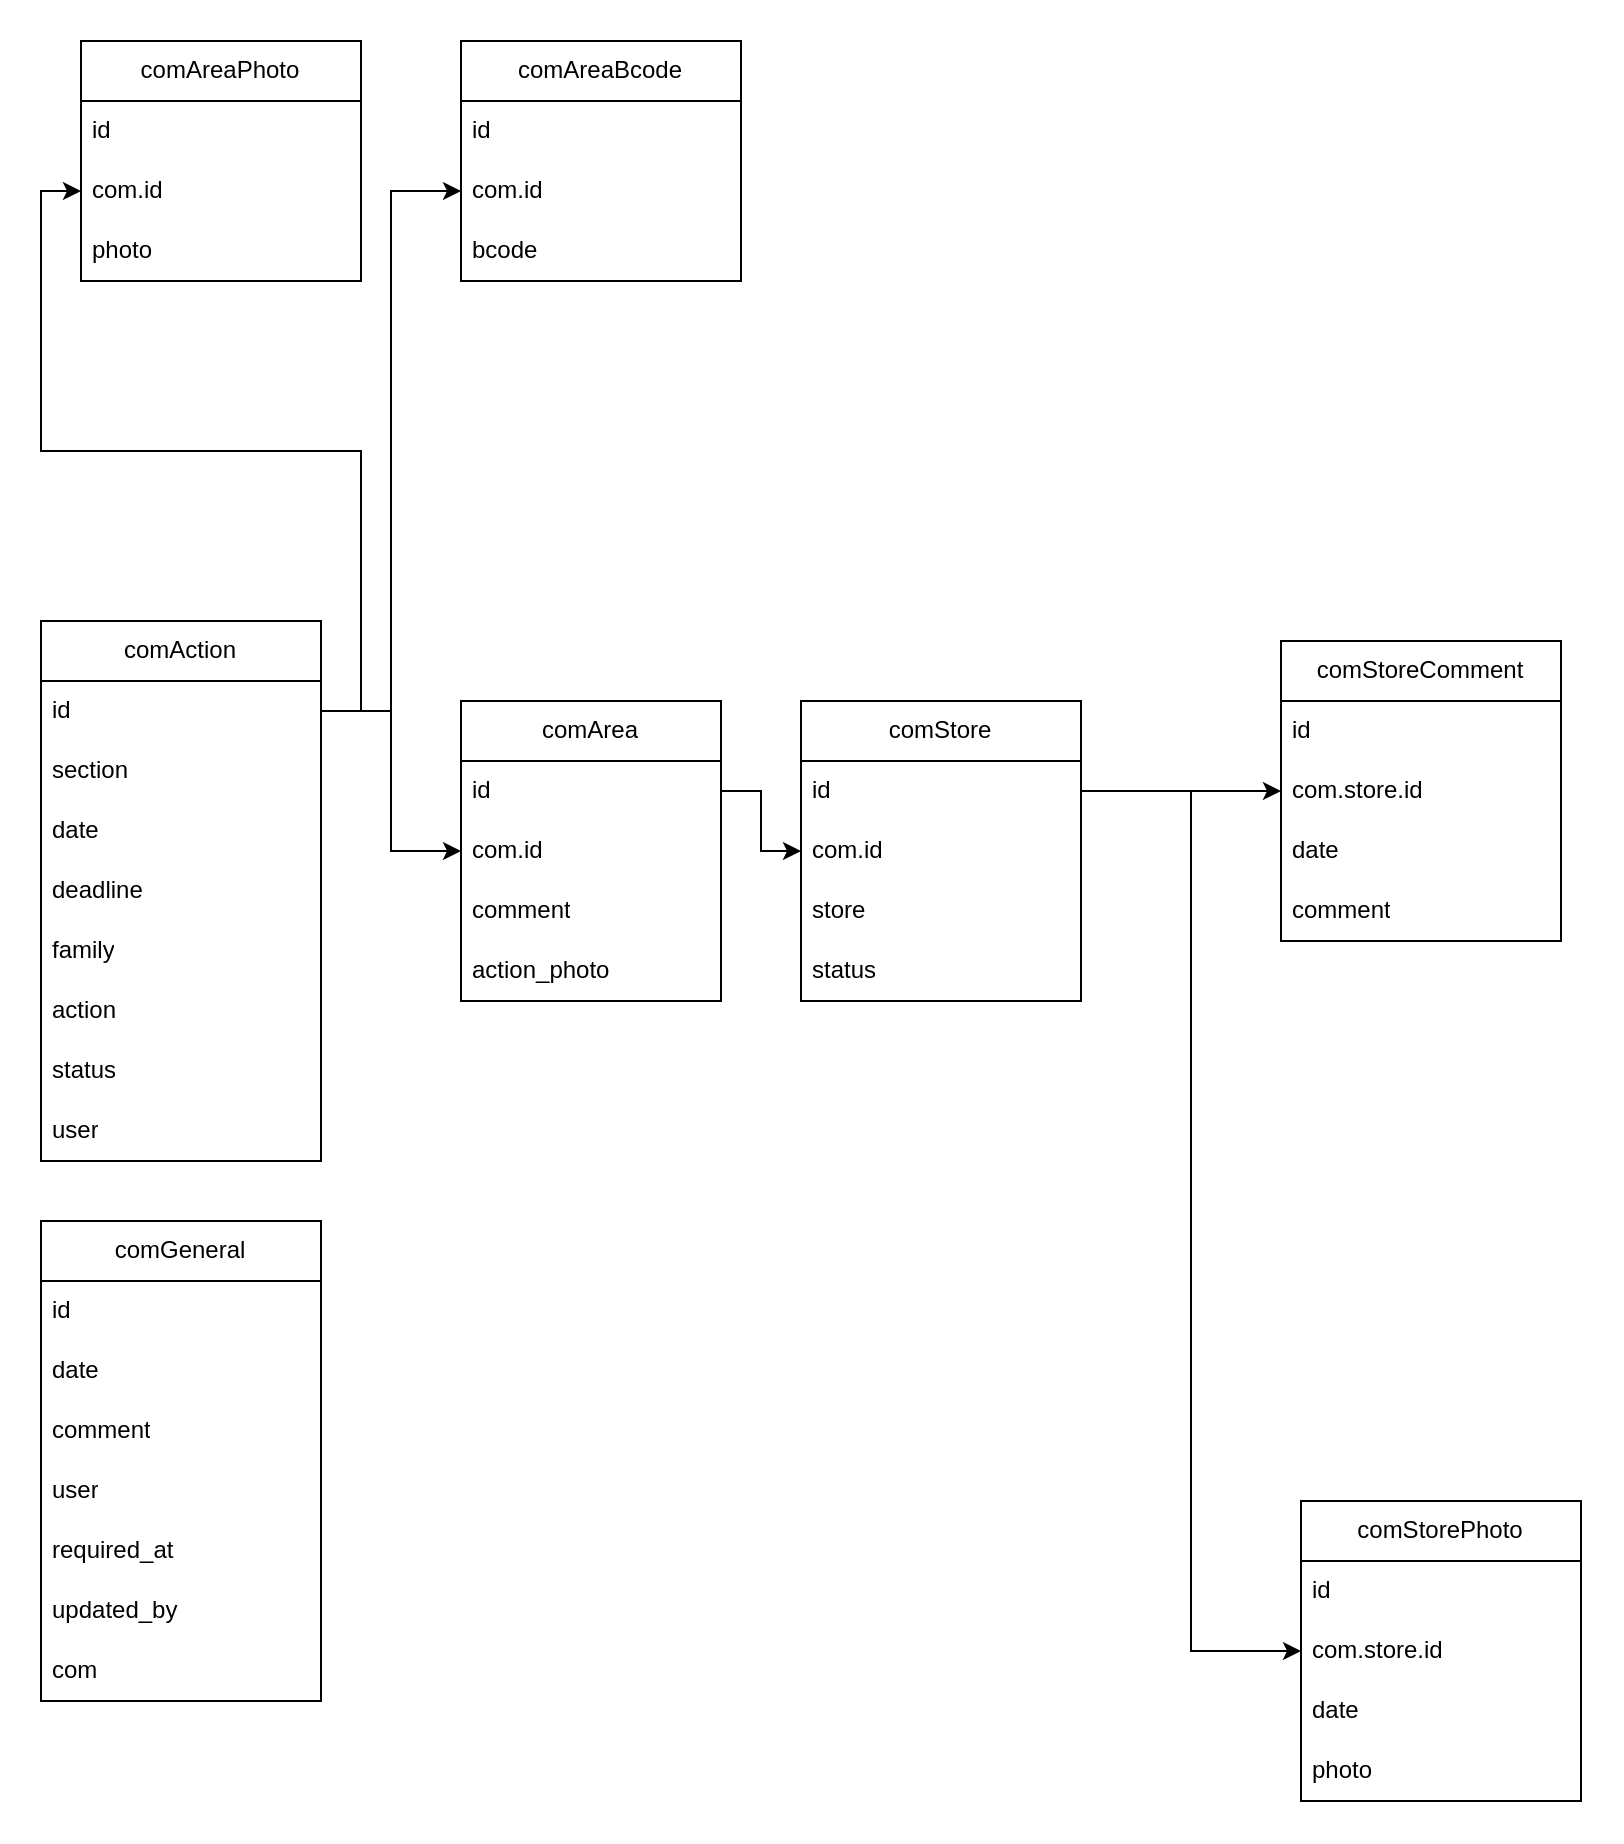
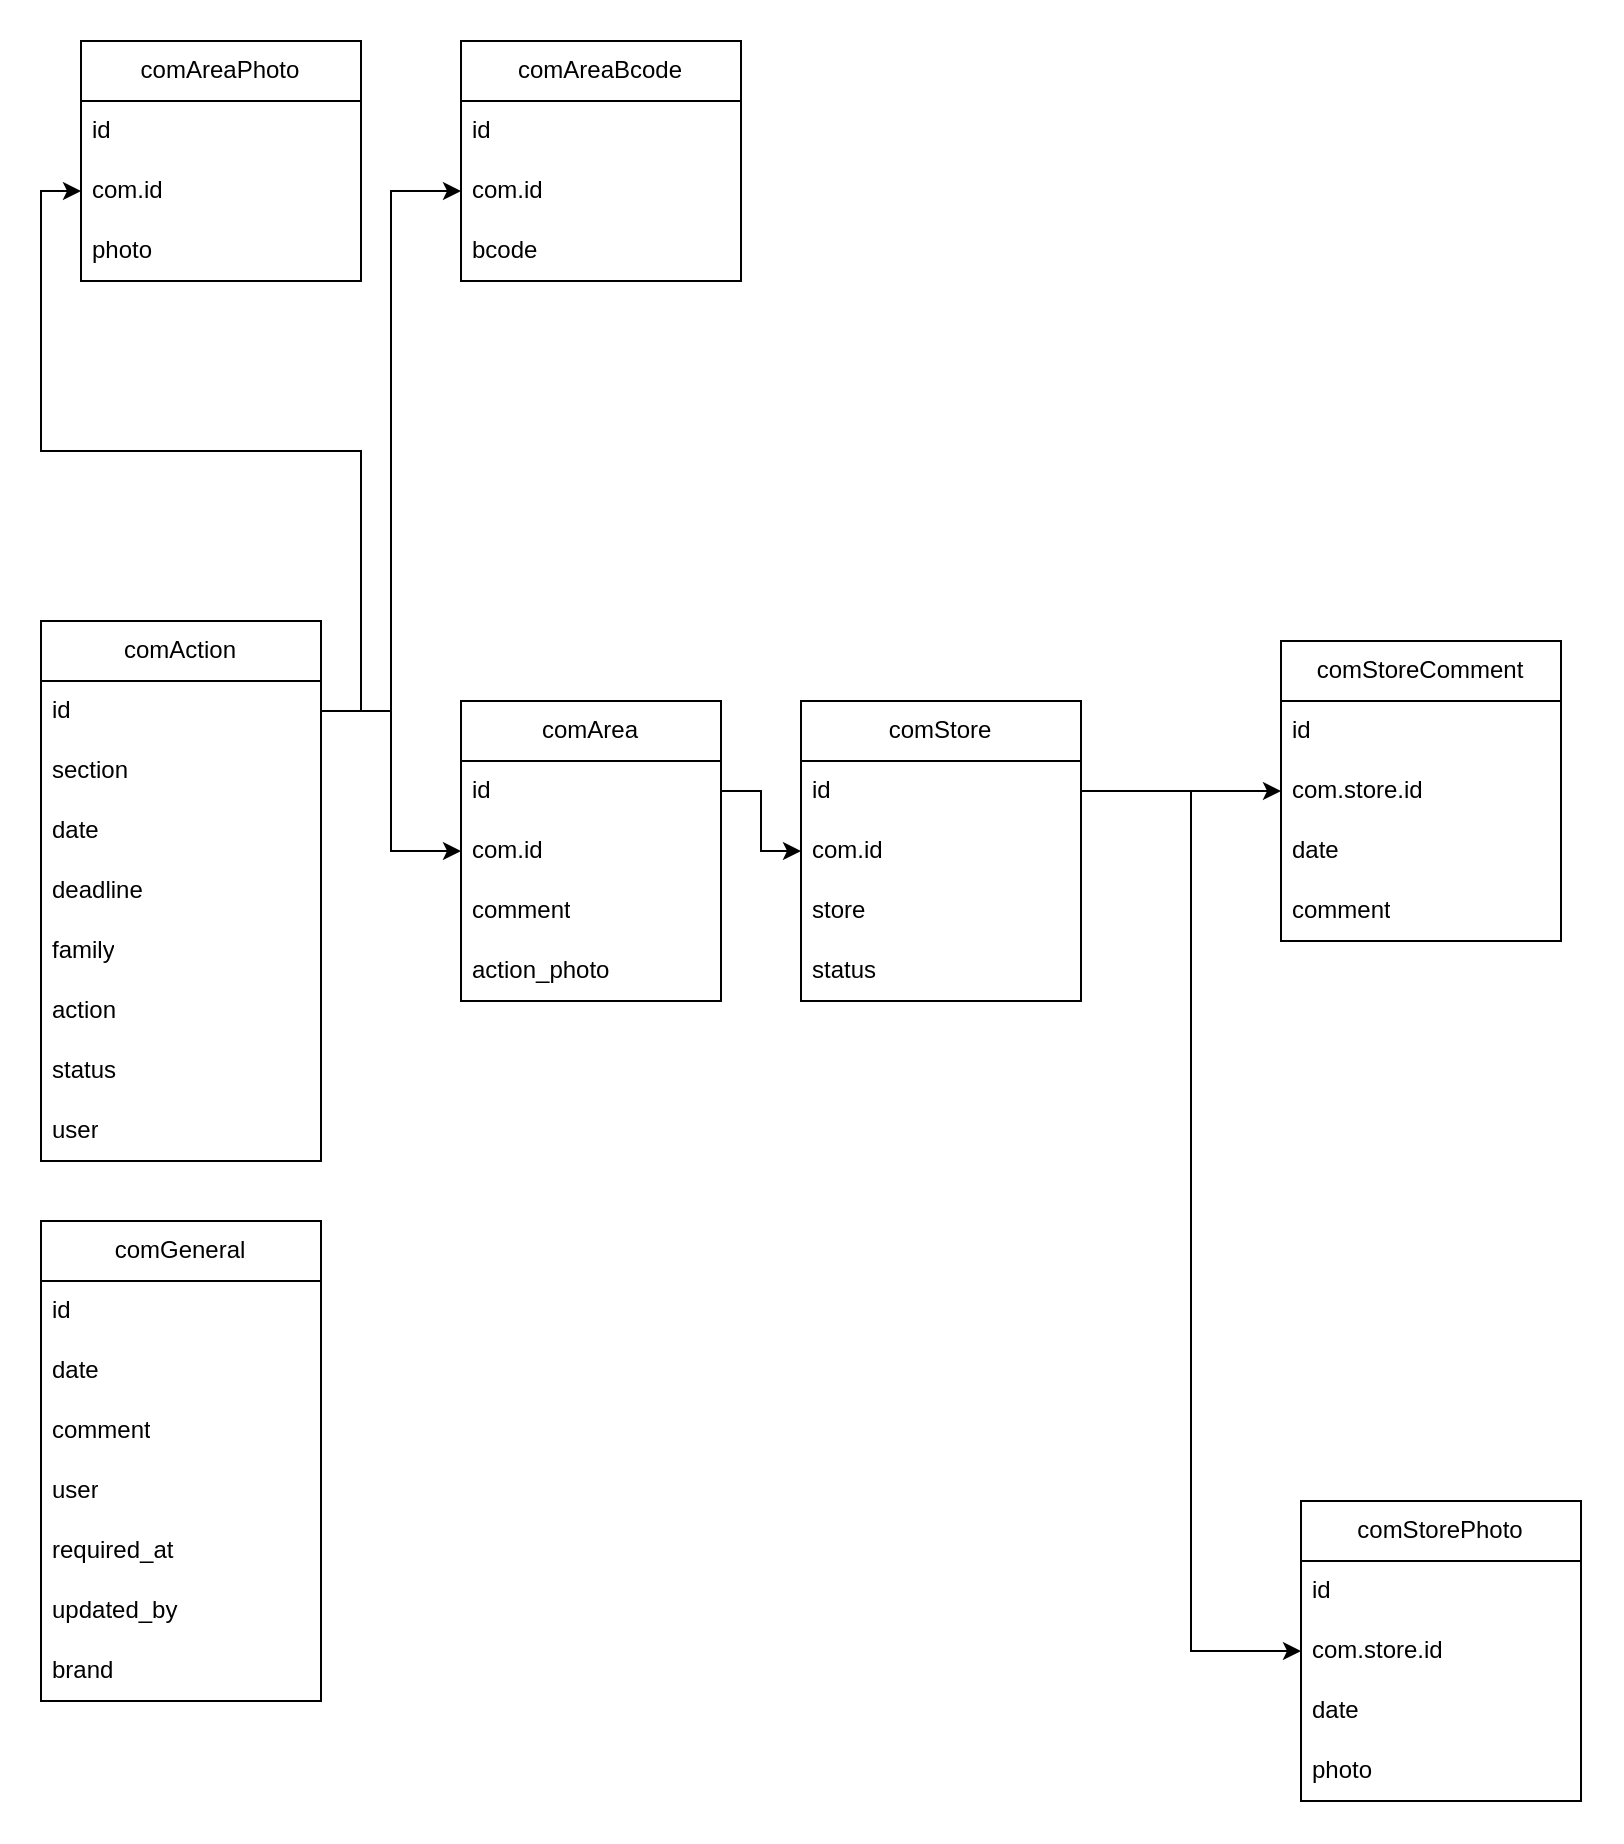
(73, 1671) -> (87, 1671)
